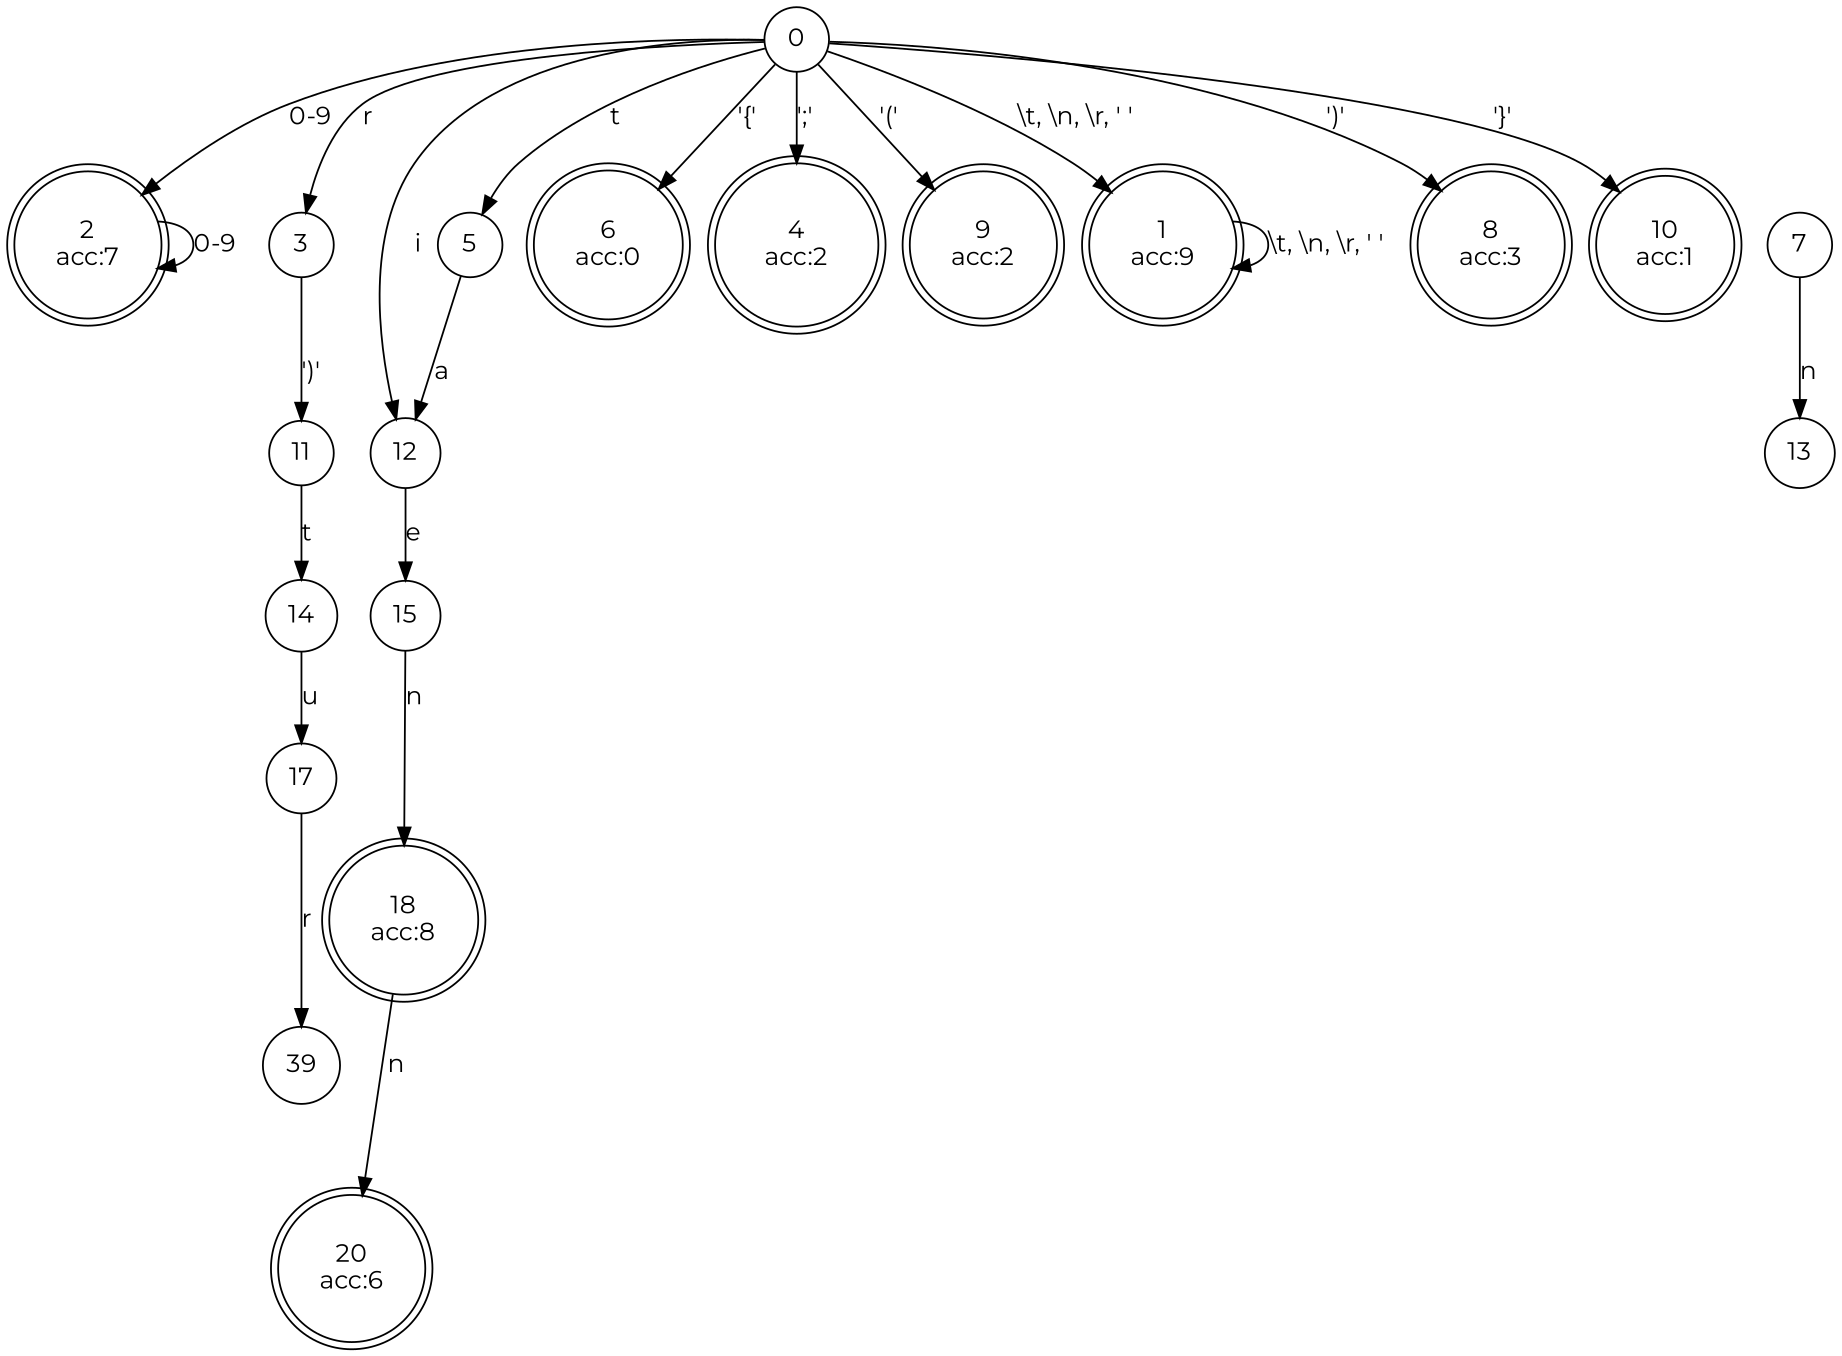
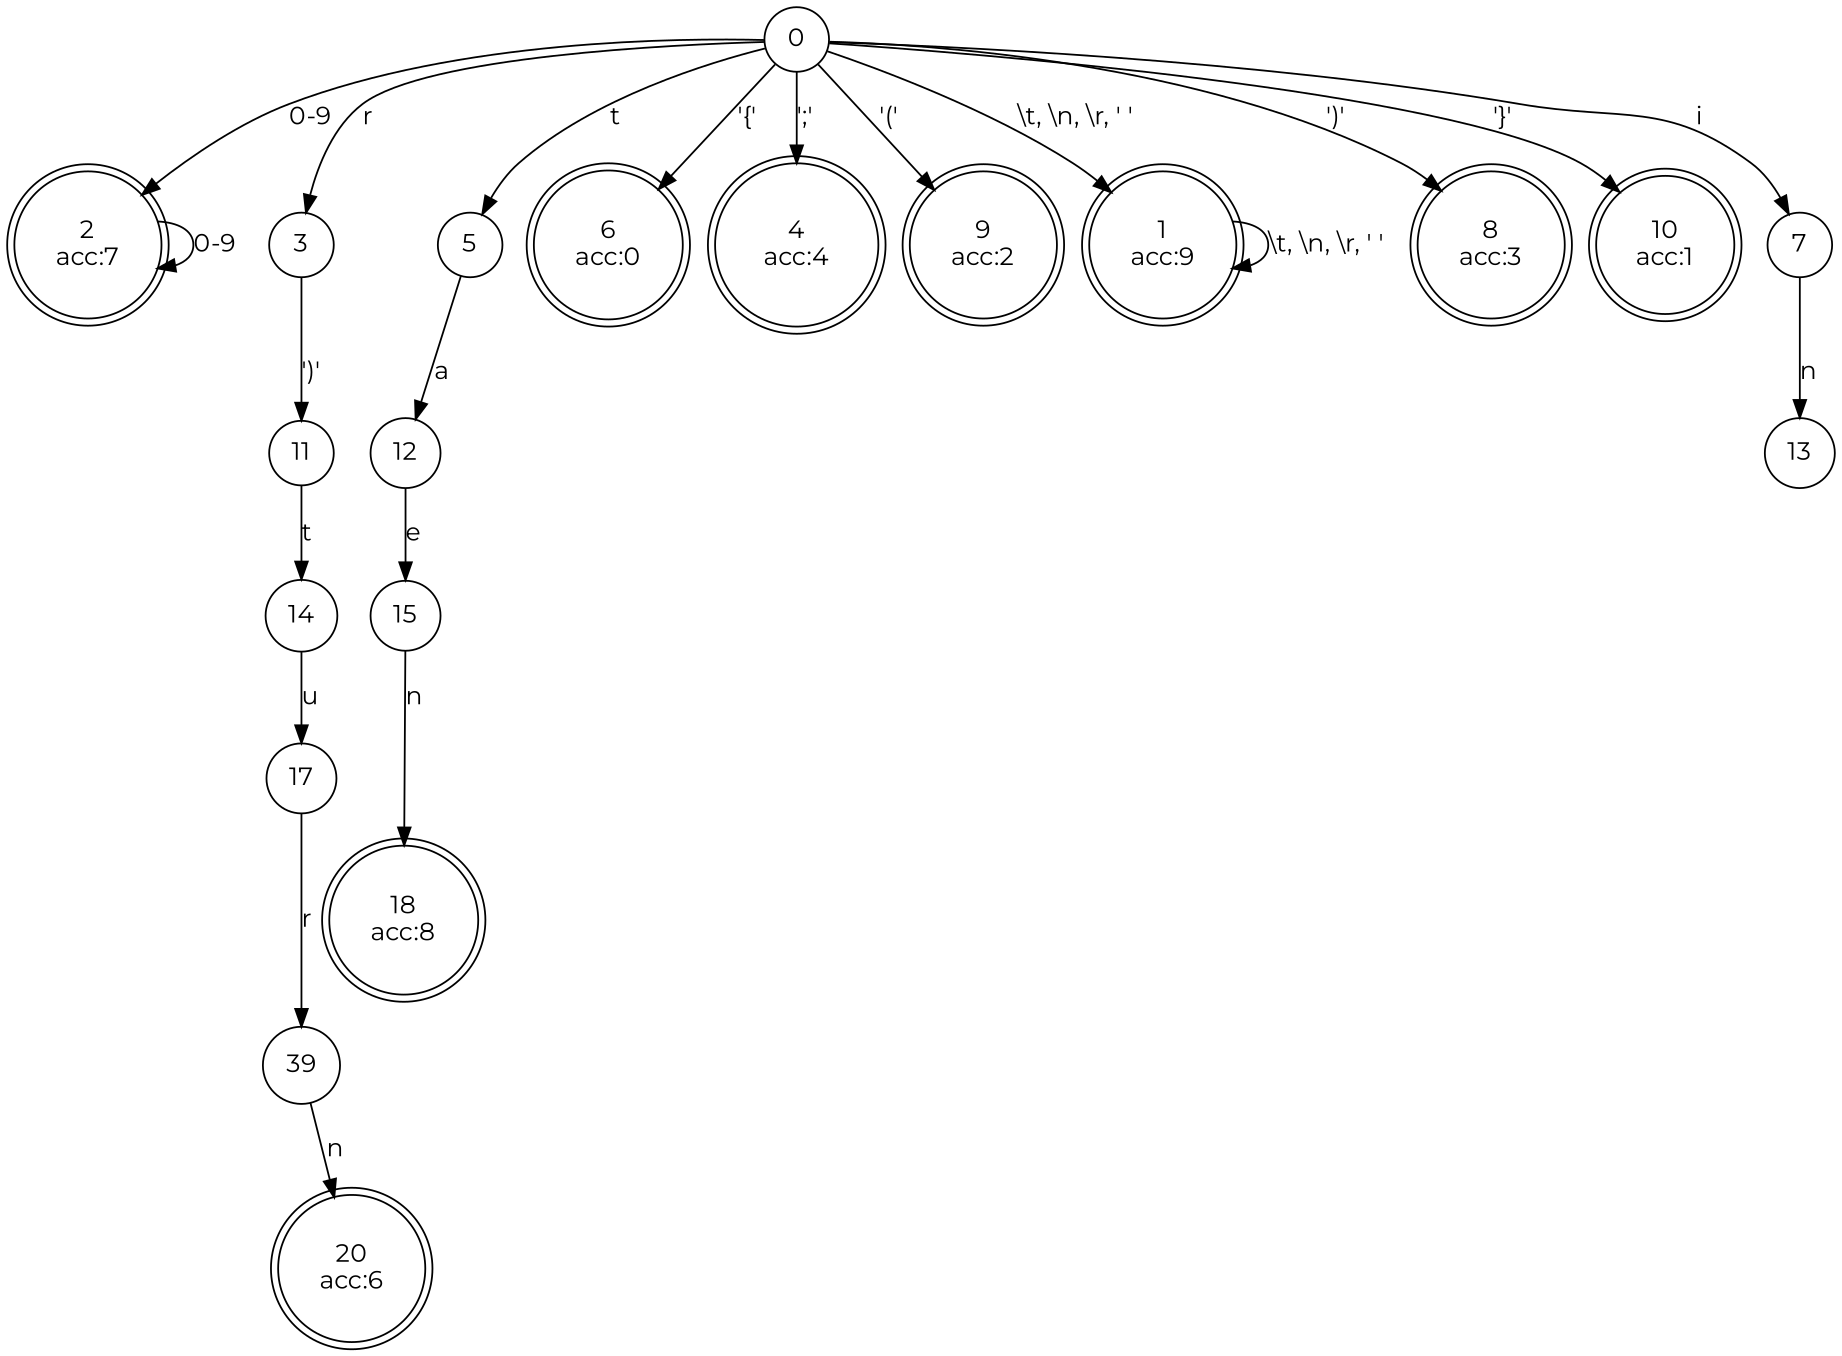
(464, 115) -> (1319, 76)
(797, 245) -> (797, 245)
(379, 1086) -> (320, 1141)
